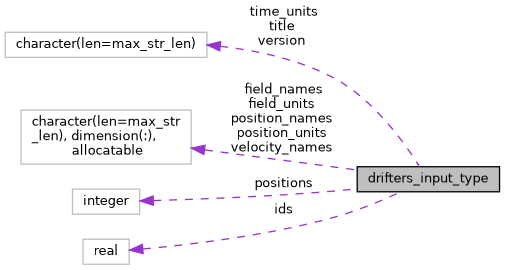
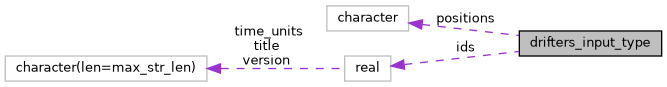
(336, 80) -> (283, 69)
(106, 137) -> none
(106, 202) -> (368, 18)
